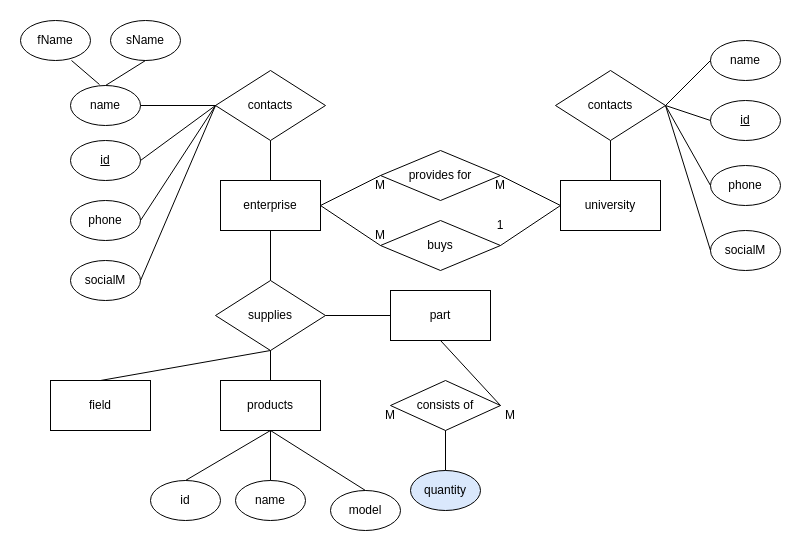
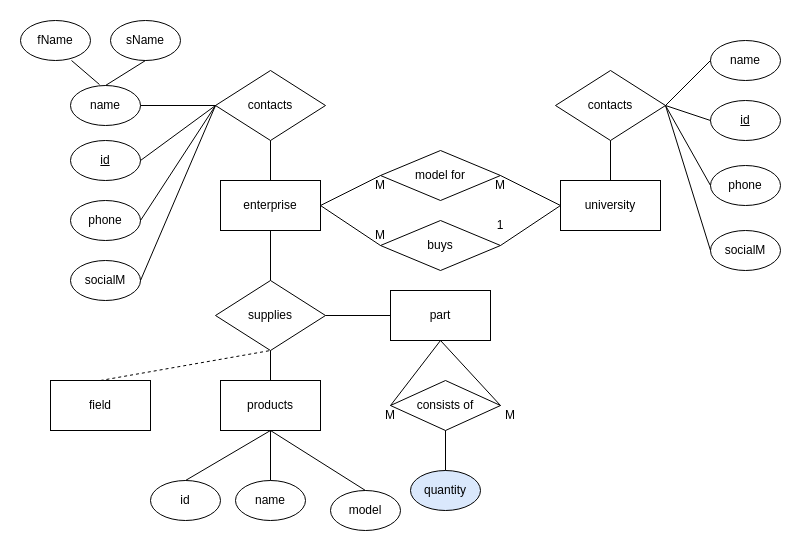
(441, 176) -> (441, 176)
(185, 366) -> (185, 366)
none -> (415, 374)
